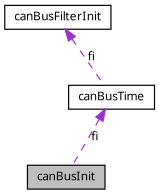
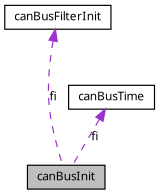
(88, 62) -> (49, 104)
